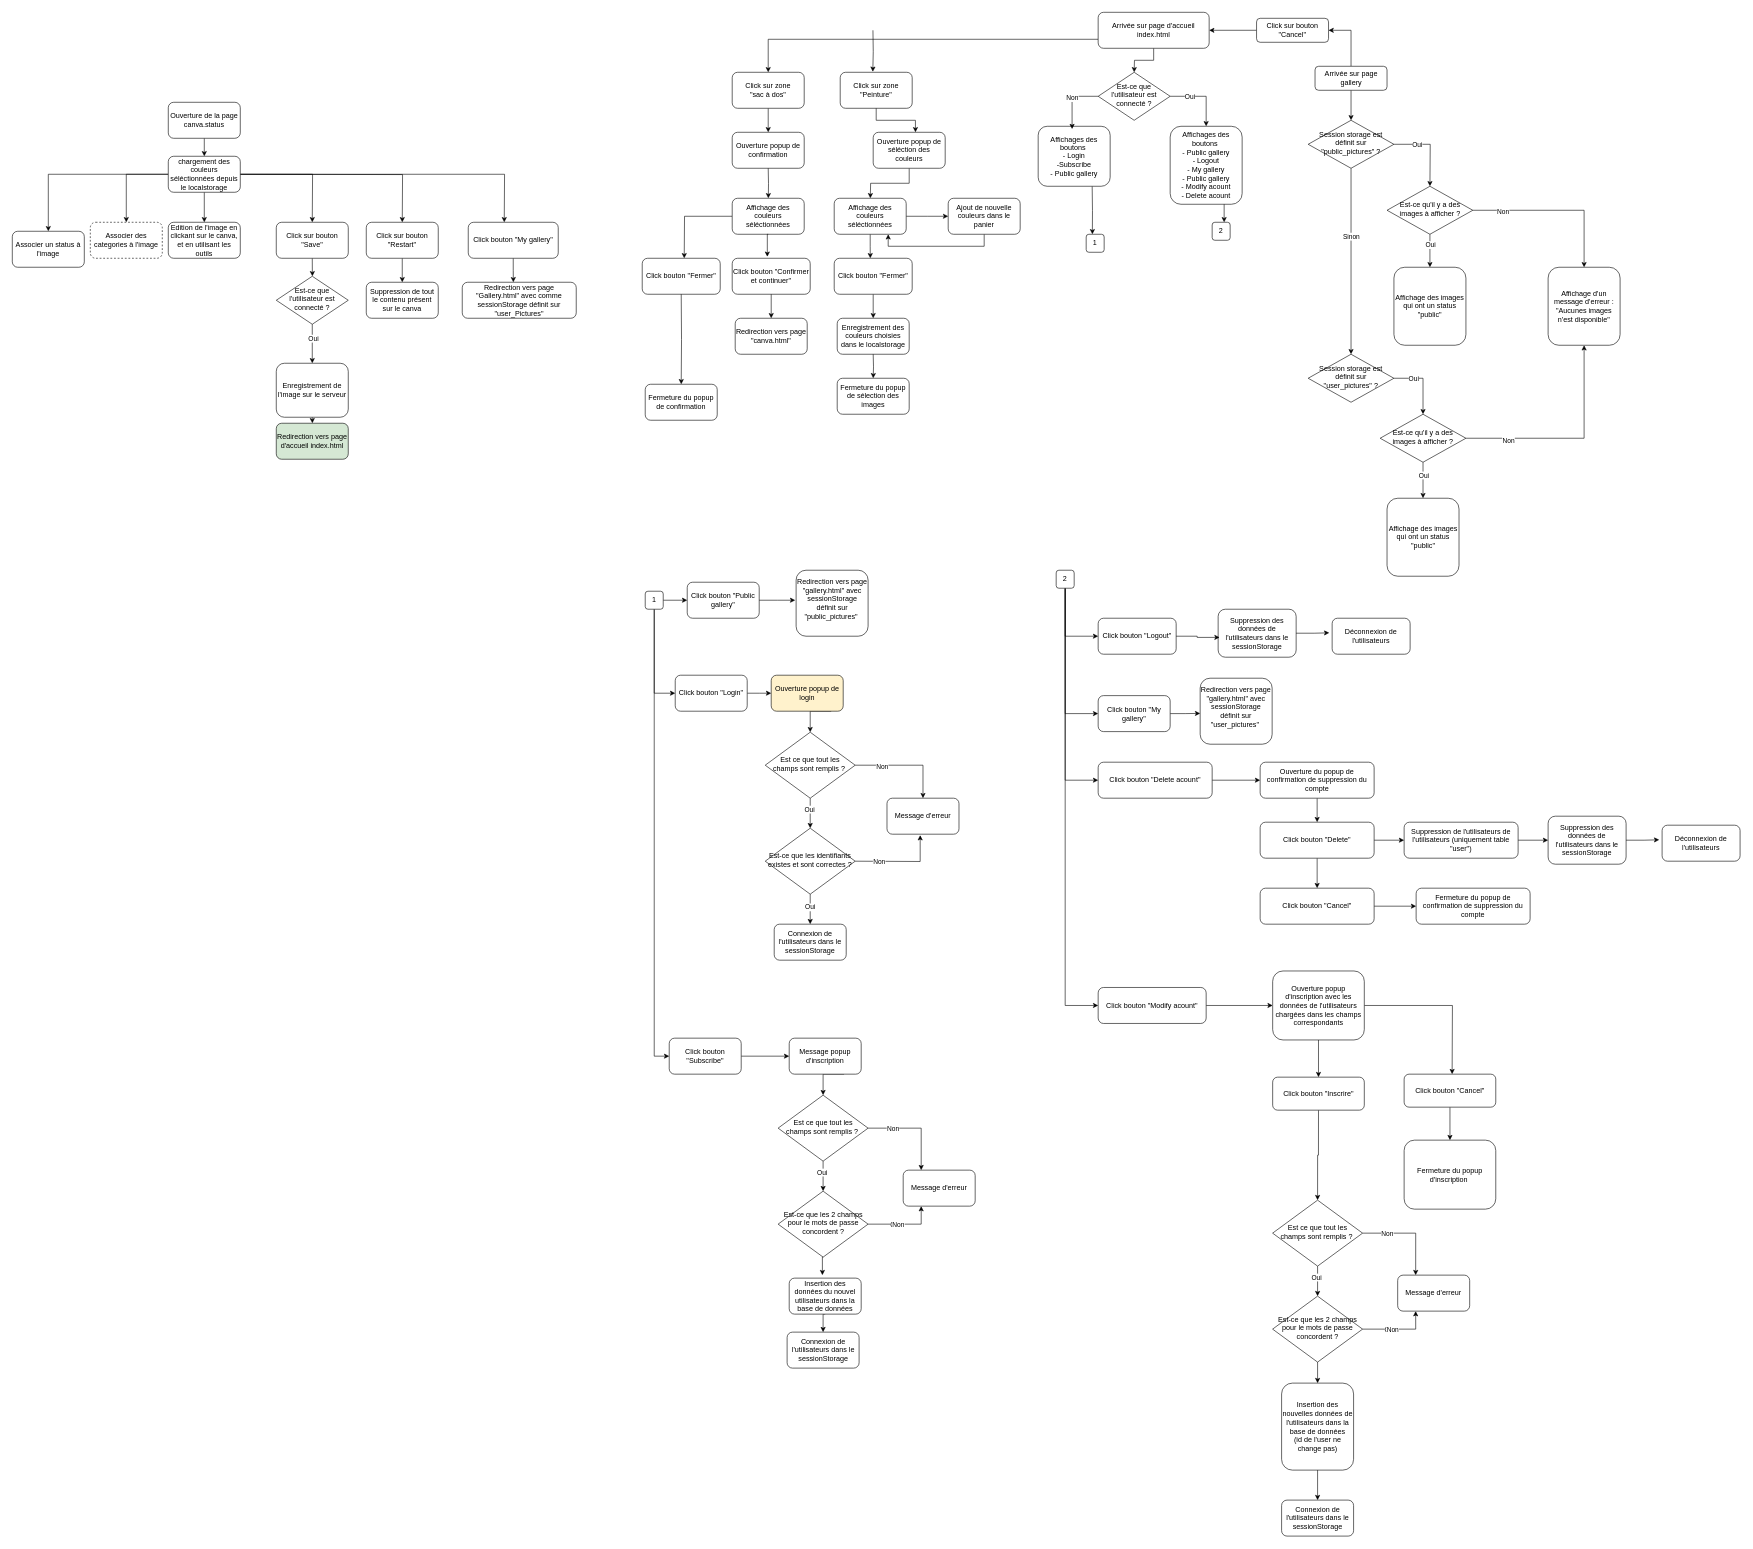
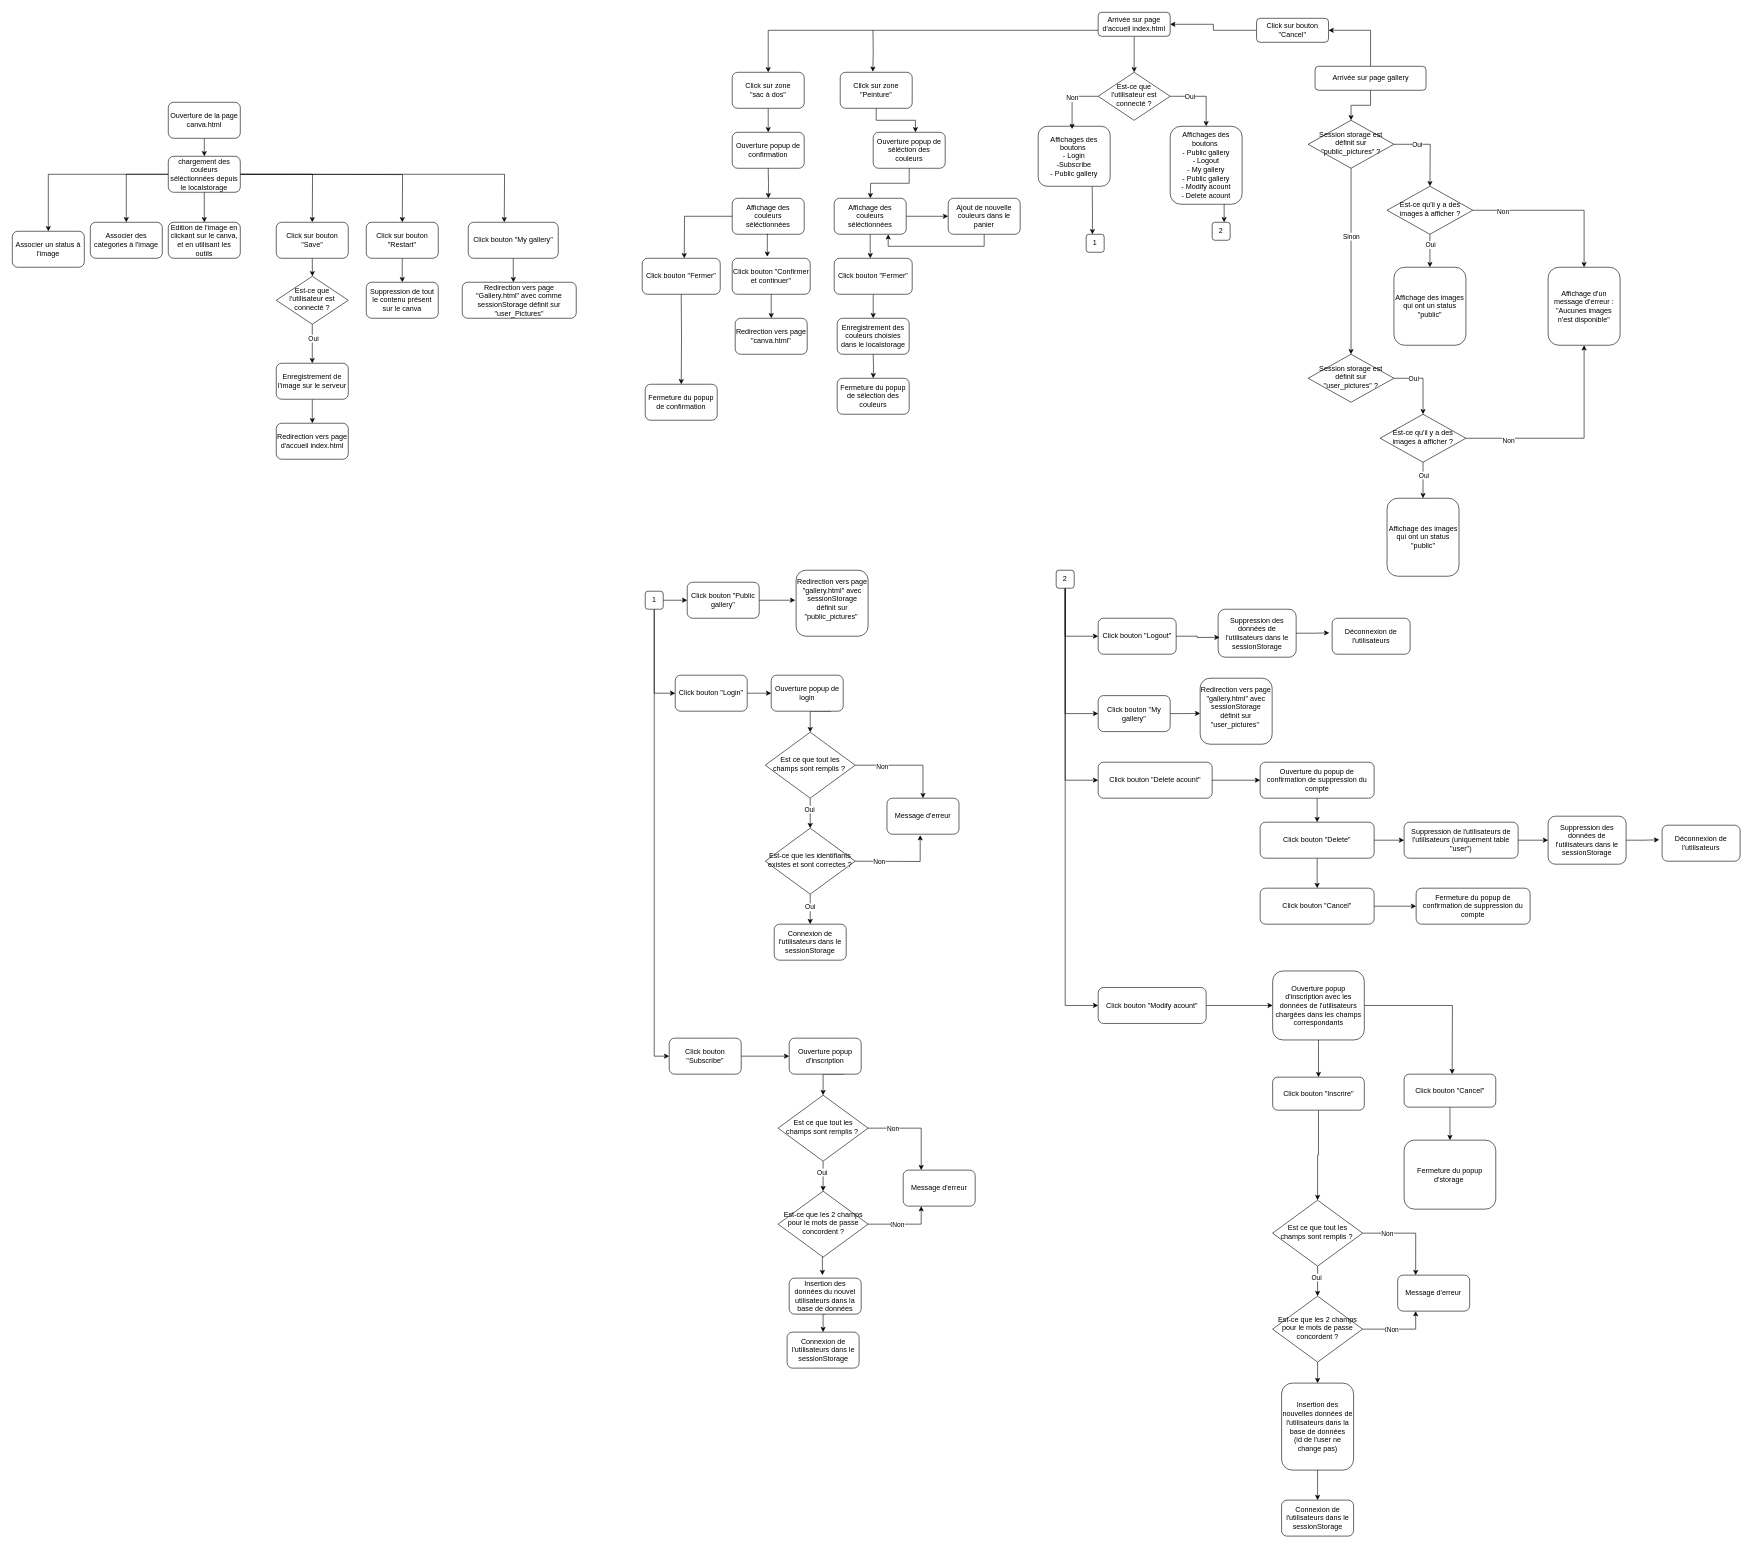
(1154, 30) -> (1134, 24)
(1351, 78) -> (1371, 78)
(204, 120) -> (204, 120)
(126, 240) -> (126, 240)
(312, 390) -> (312, 381)
(873, 396) -> (873, 396)
(312, 441) -> (312, 441)
(807, 693) -> (807, 693)
(825, 1056) -> (825, 1056)
(1450, 1175) -> (1450, 1175)
